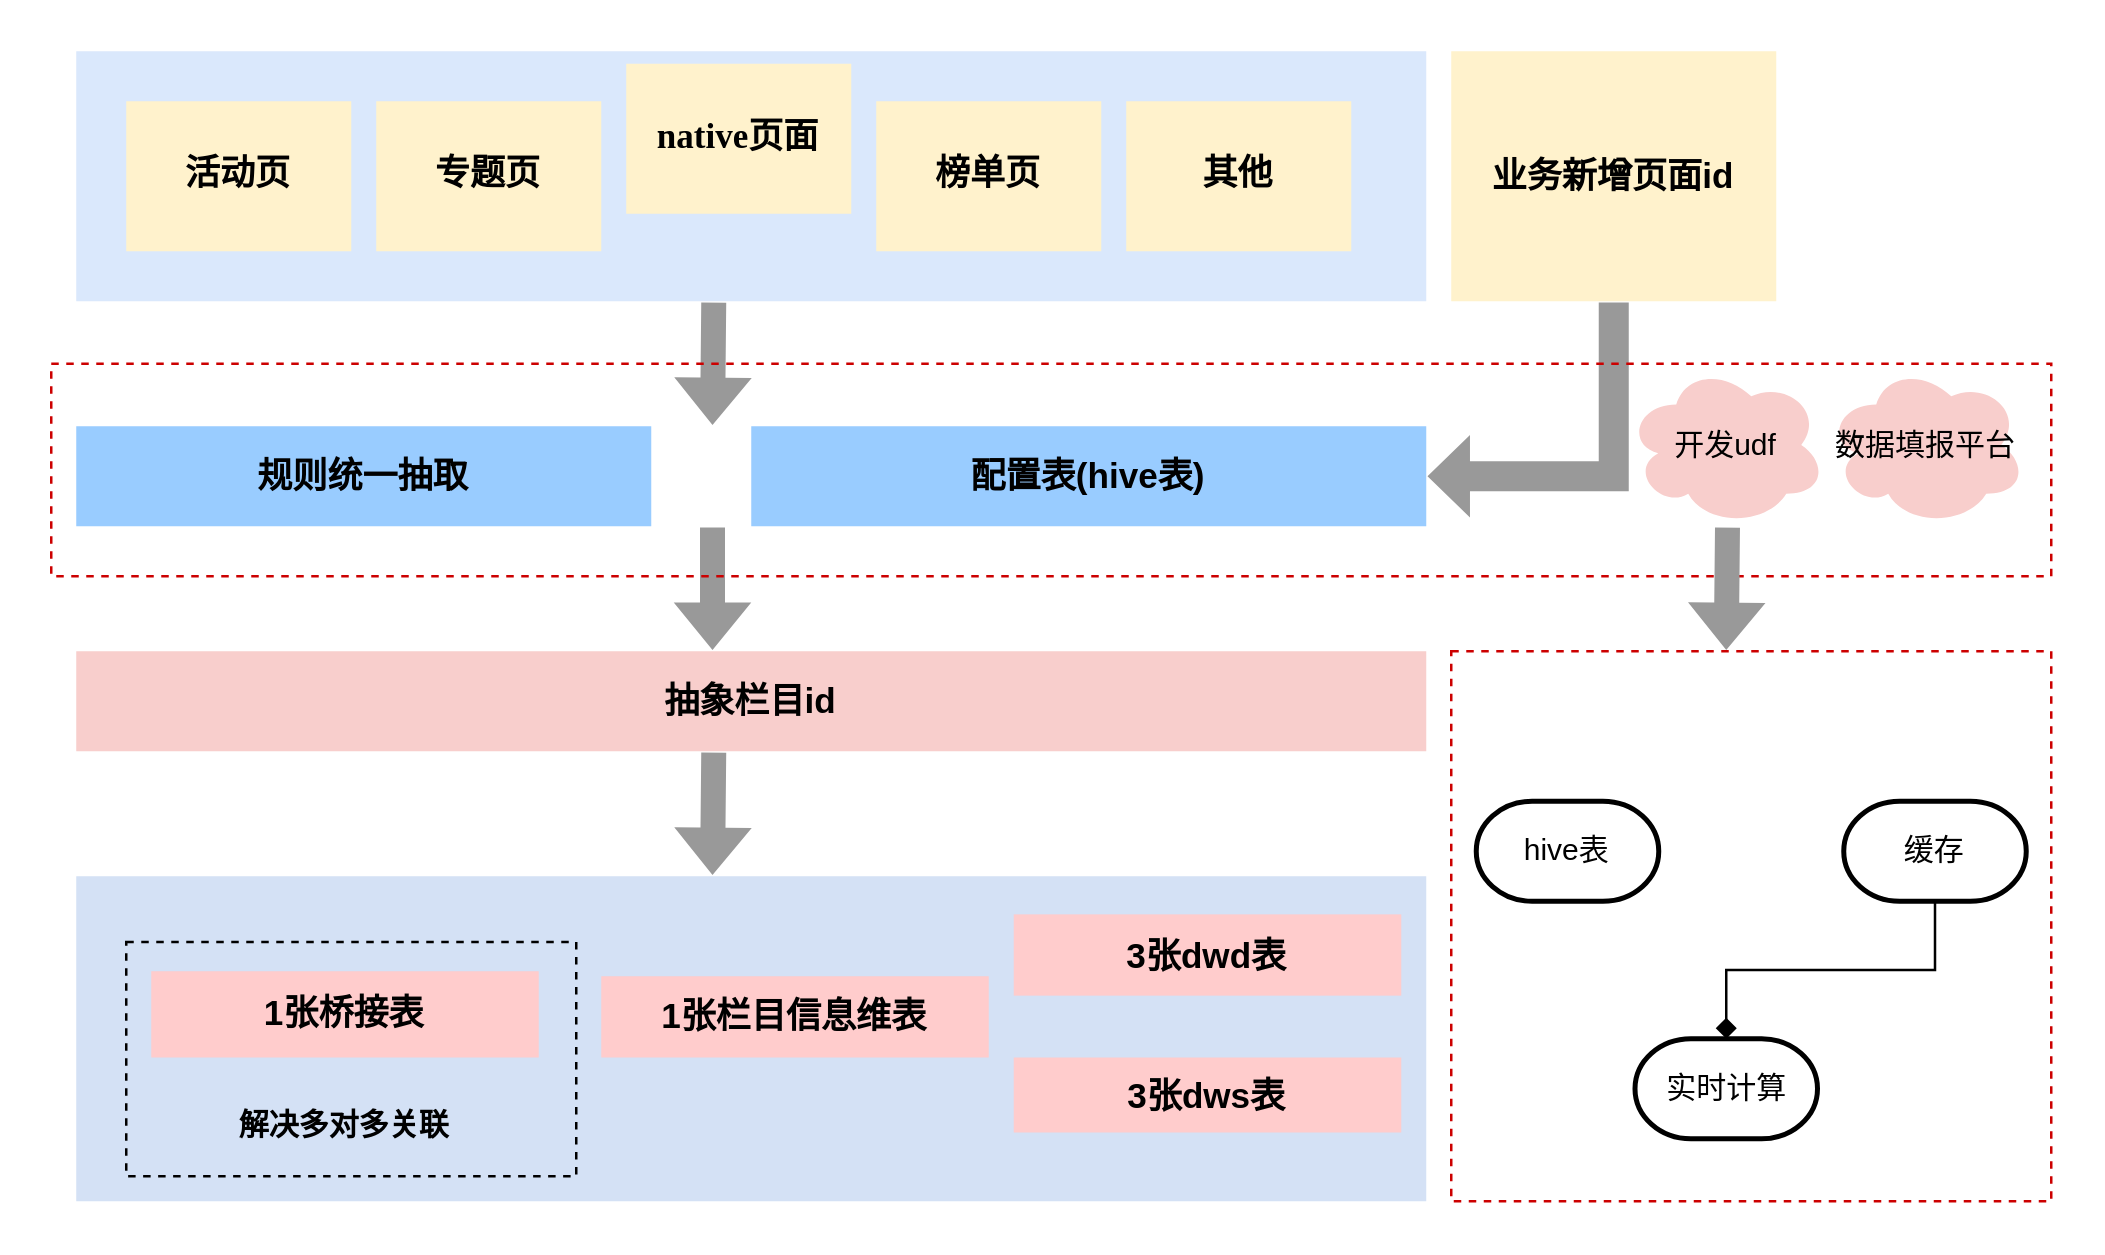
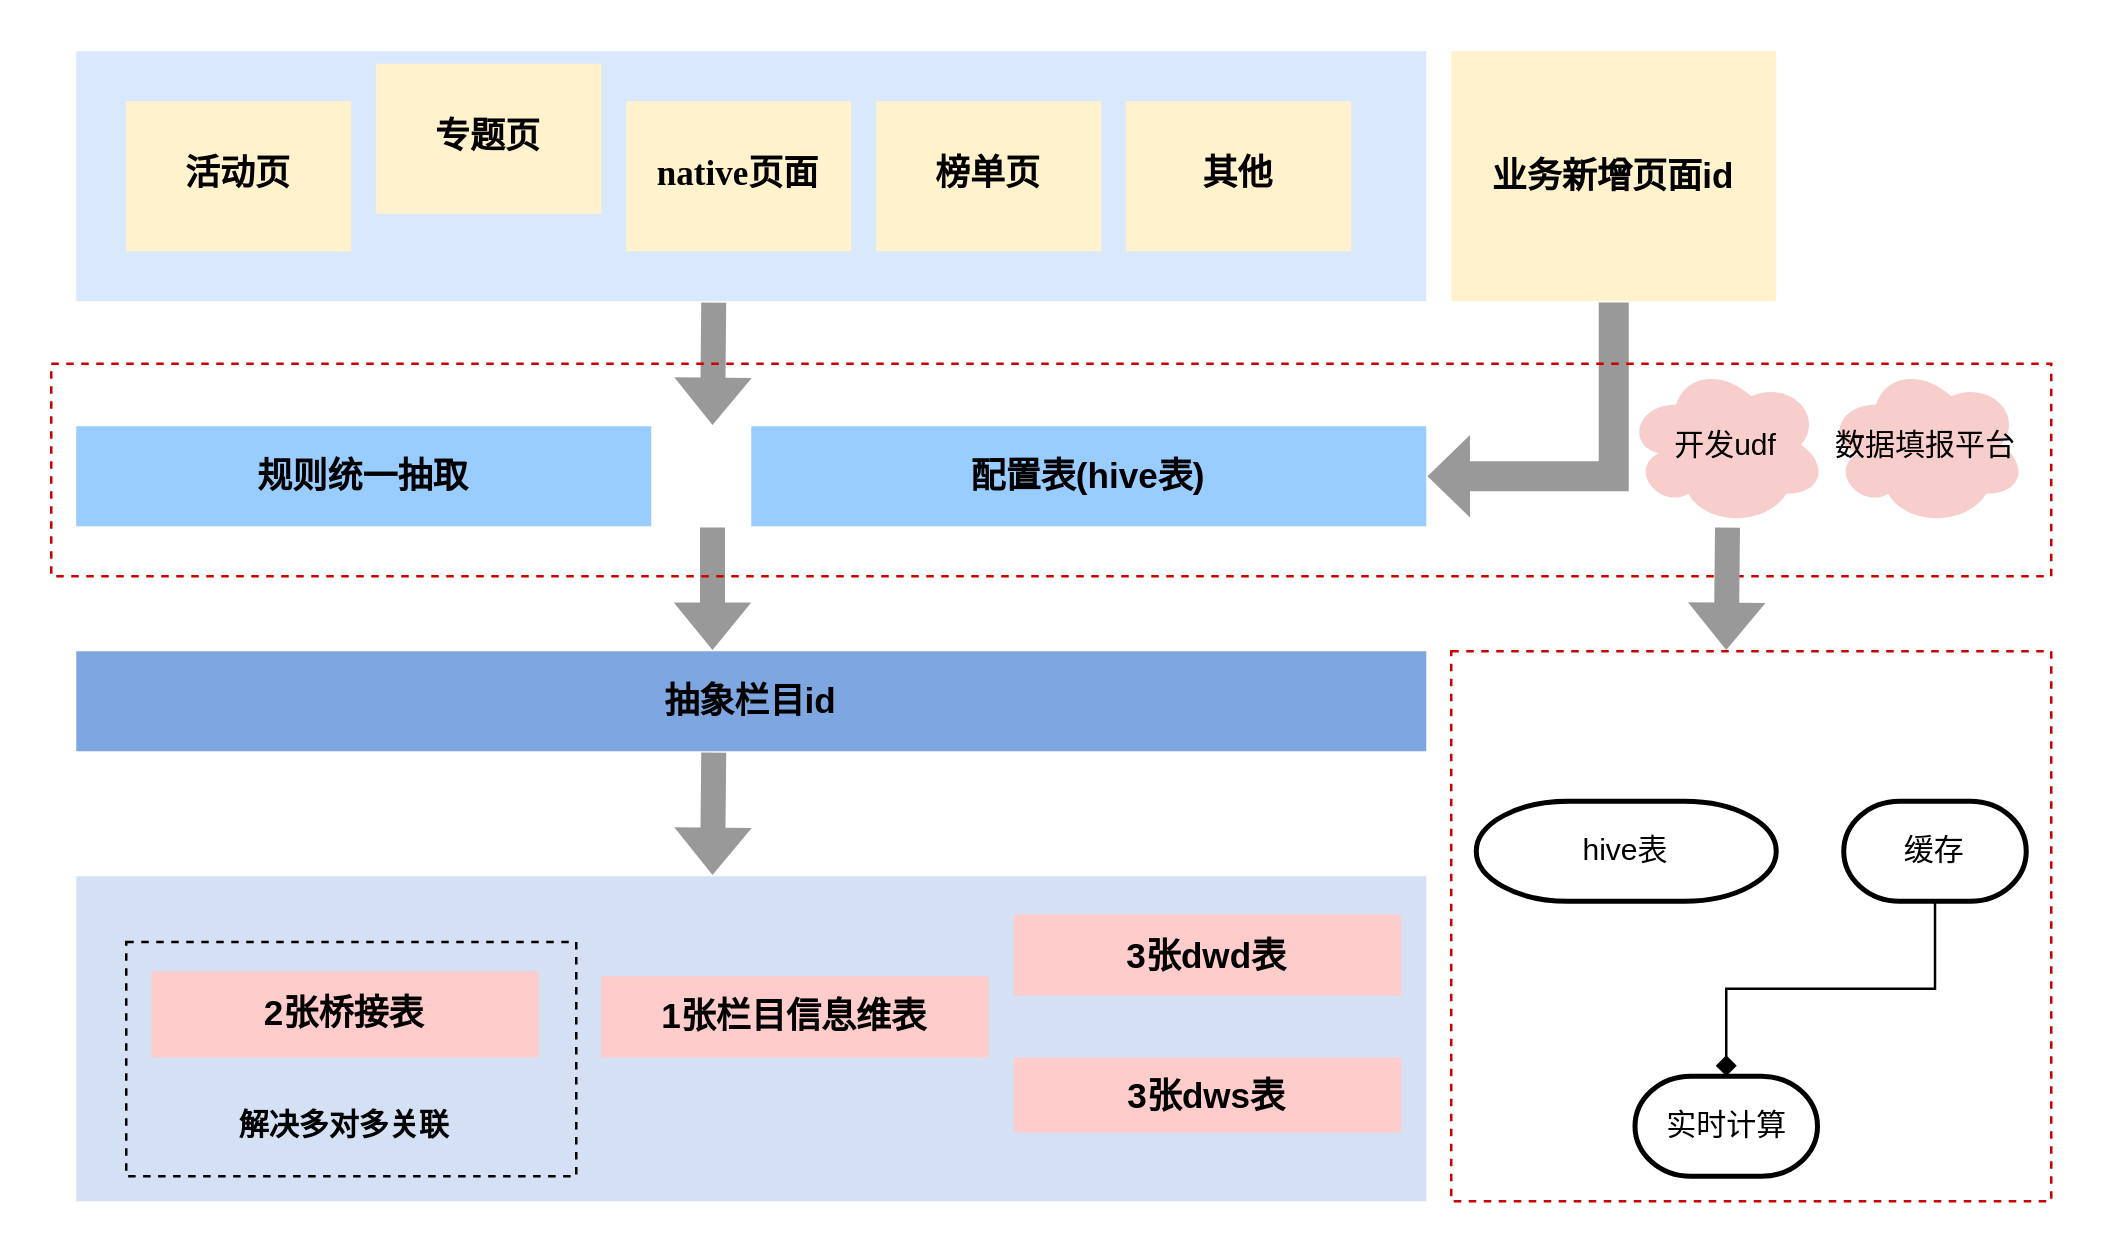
(739, 139) -> (739, 176)
(489, 176) -> (489, 139)
(751, 701) -> (751, 701)
(1568, 851) -> (1626, 851)
(345, 1014) -> (345, 1014)
(1726, 1089) -> (1726, 1126)
